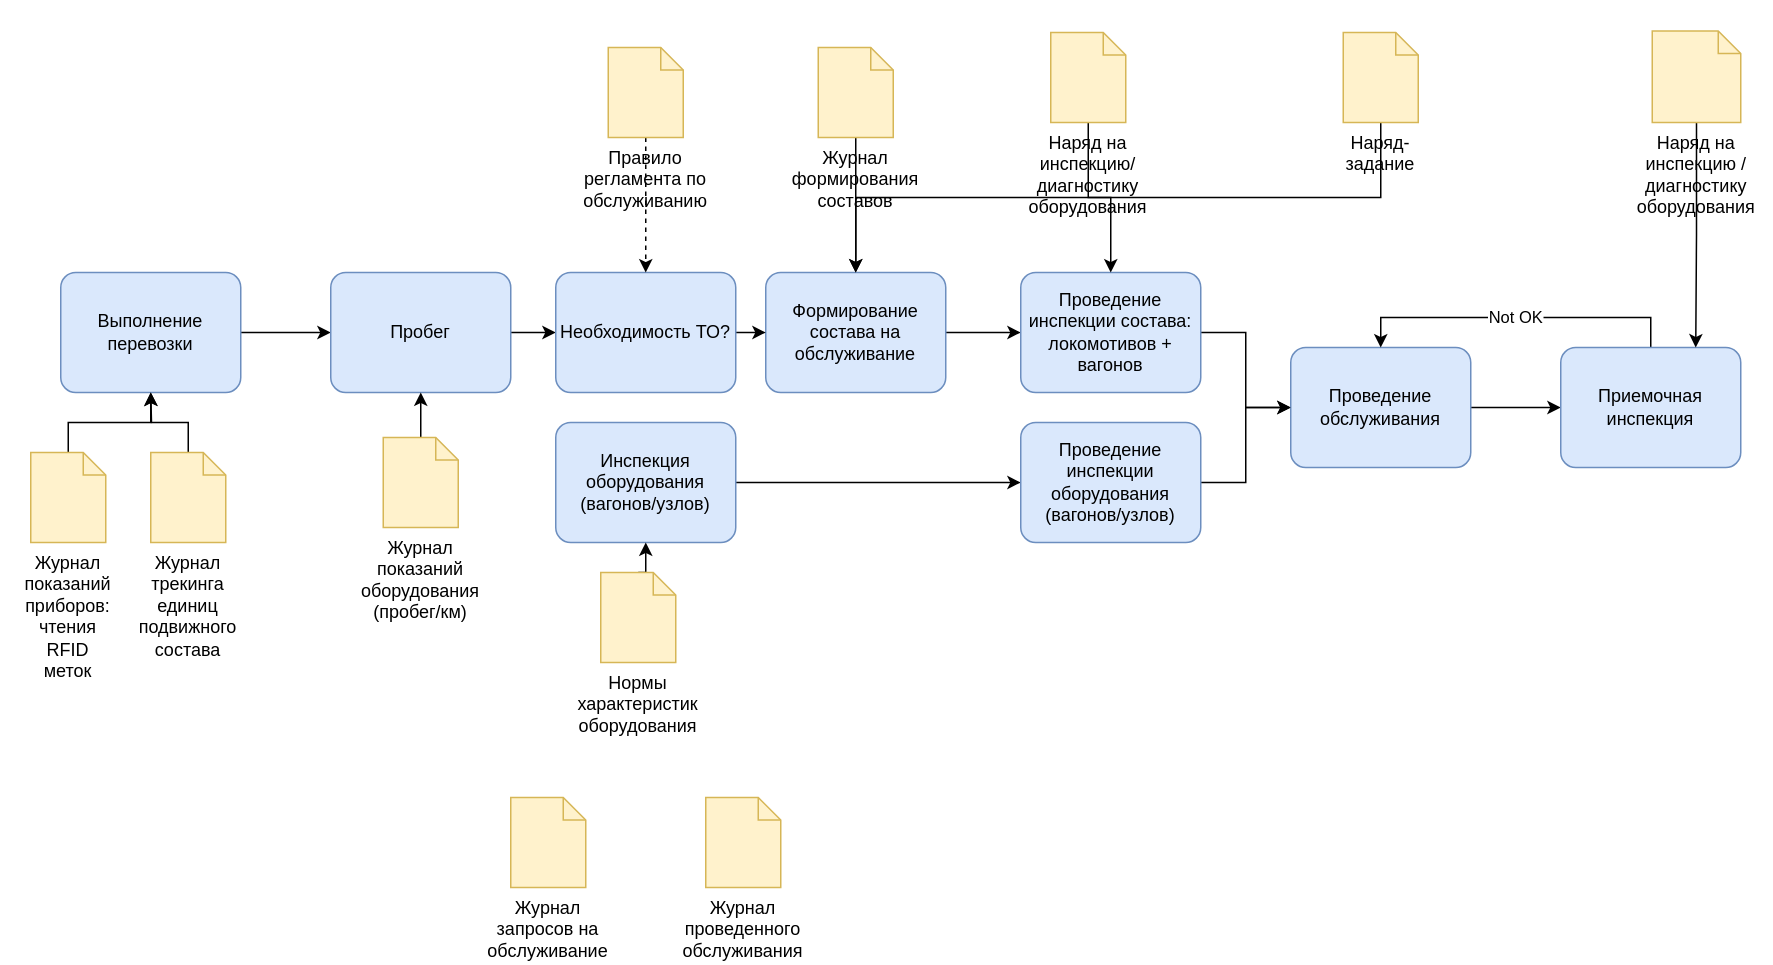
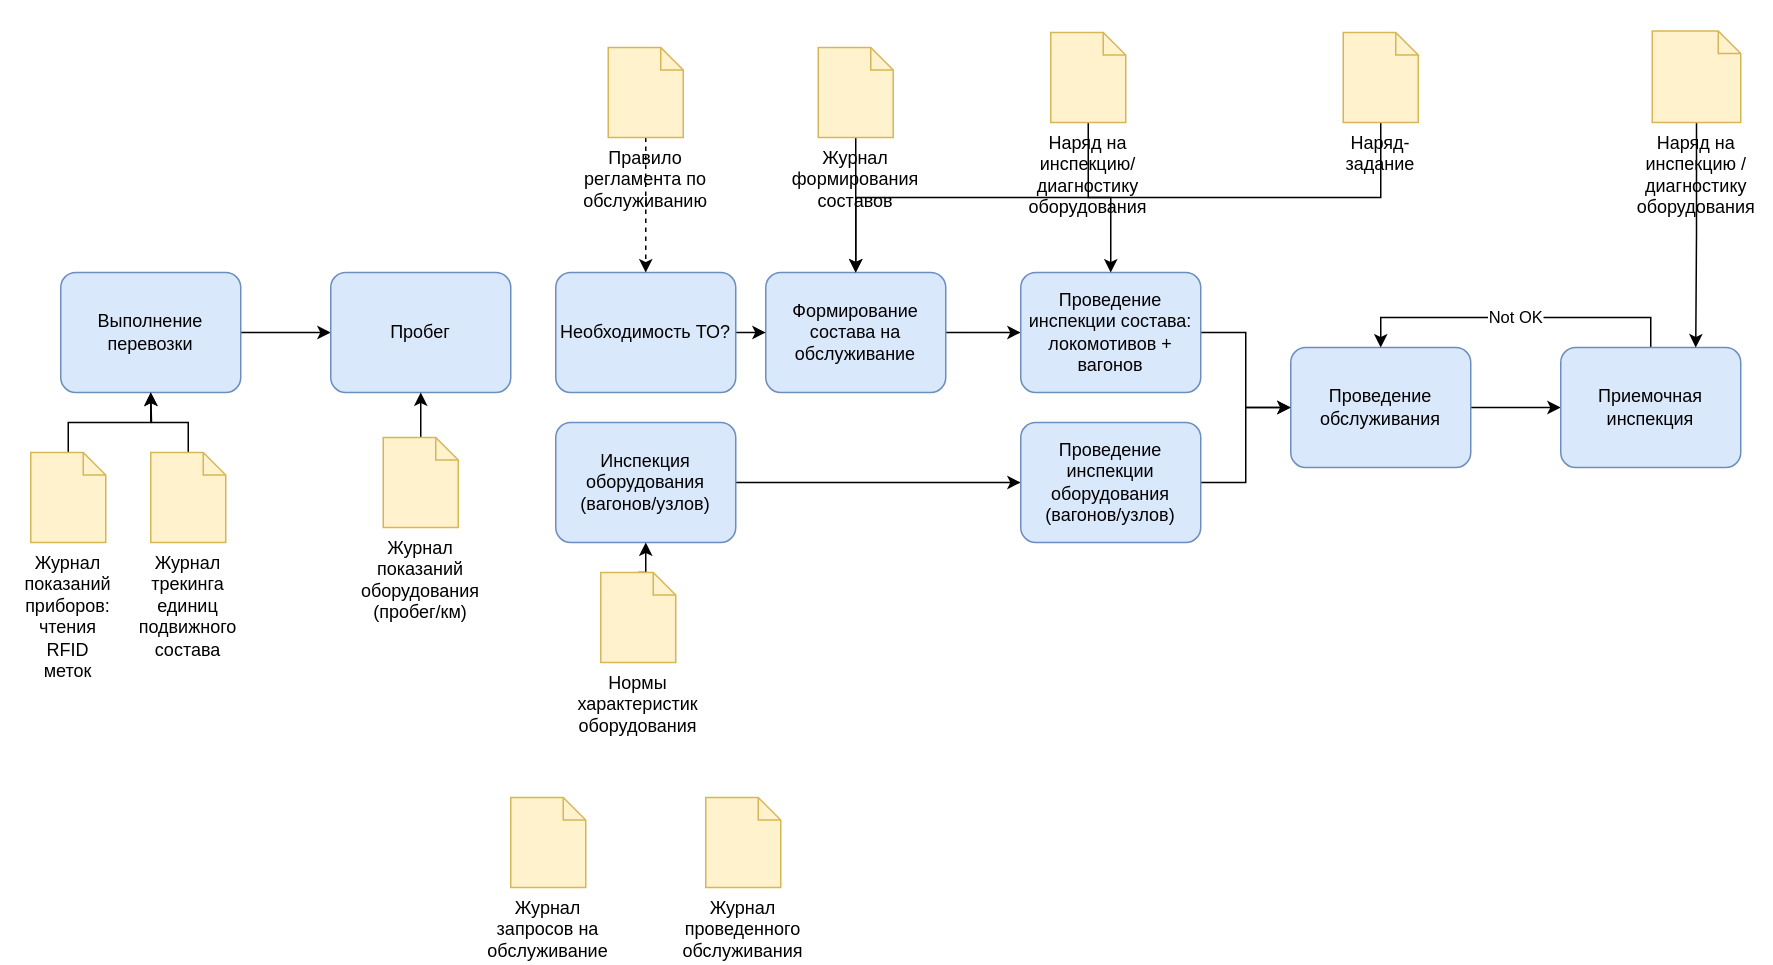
(528, 332) -> none
